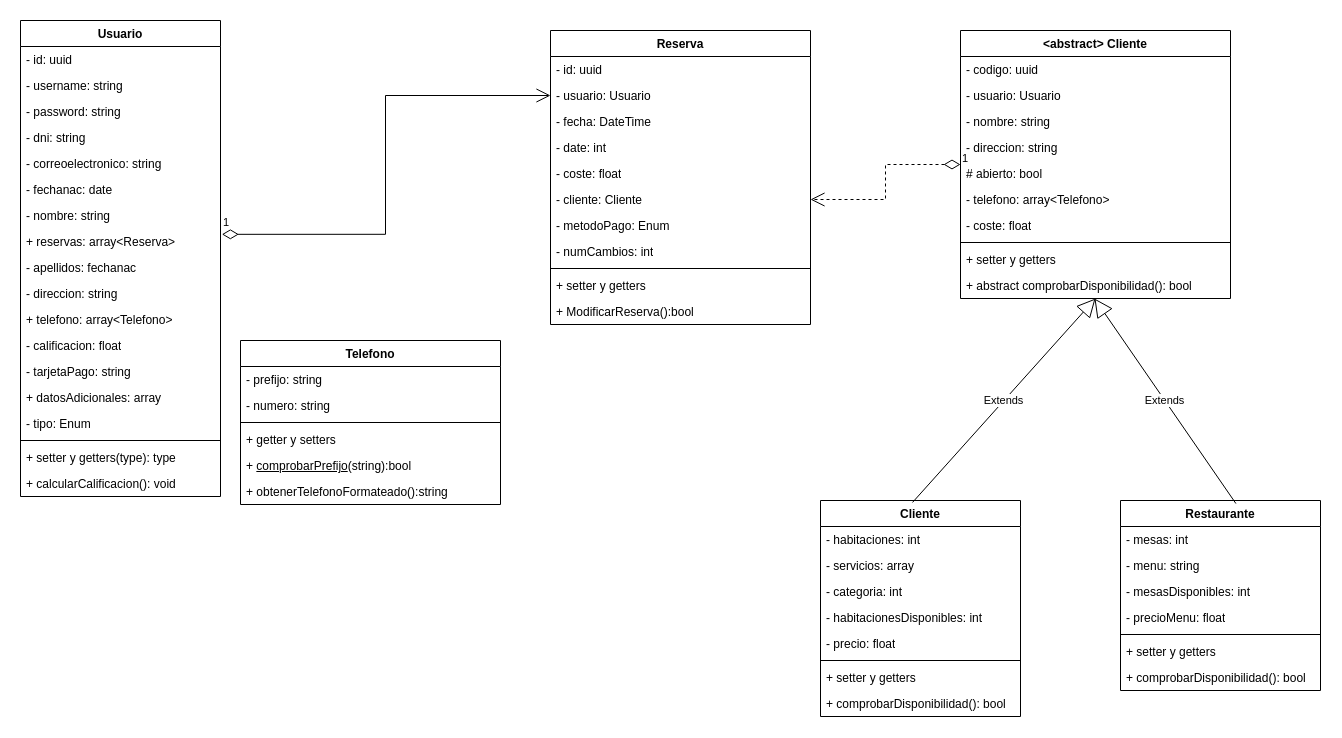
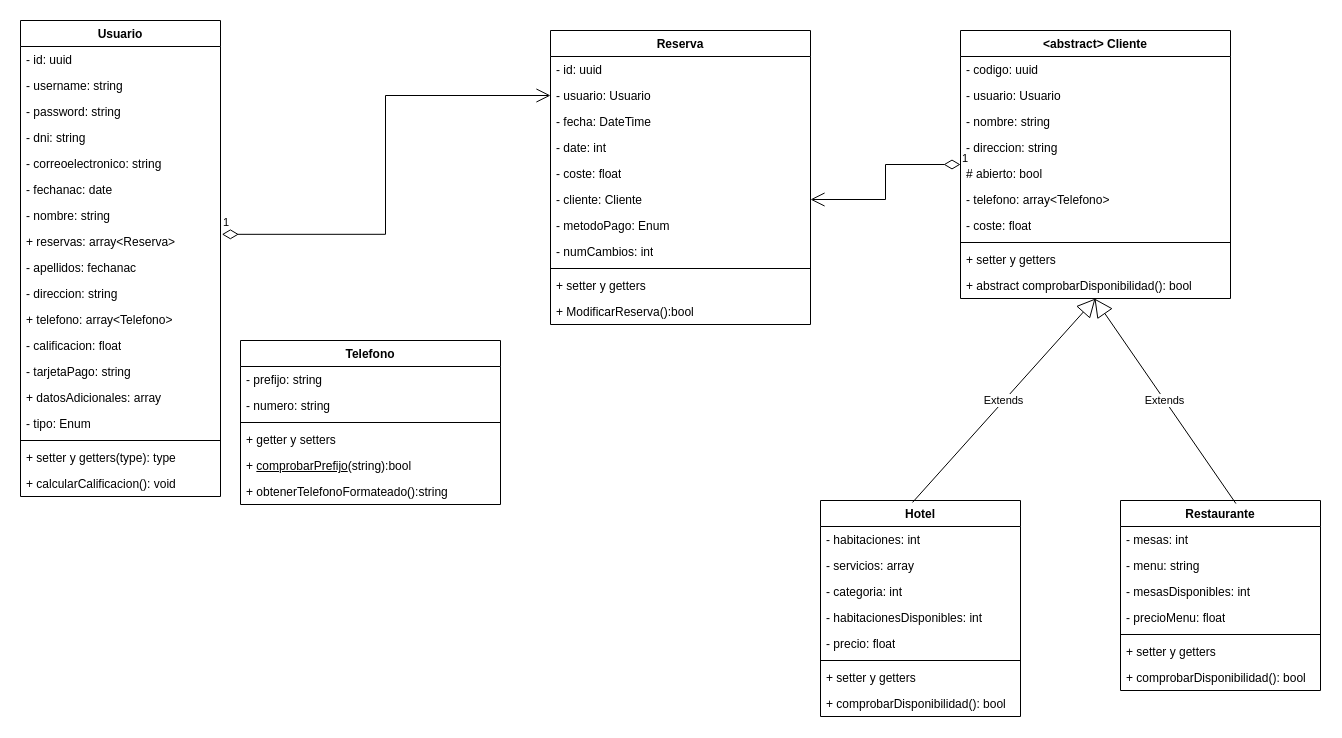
(886, 190) -> (886, 190)
(921, 515) -> (921, 515)
